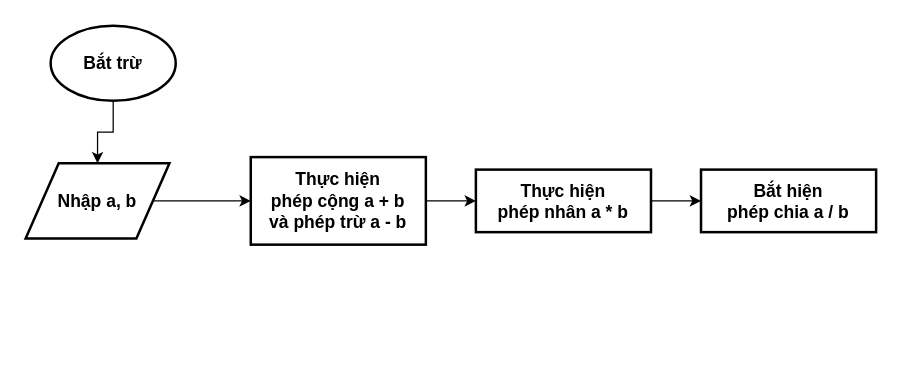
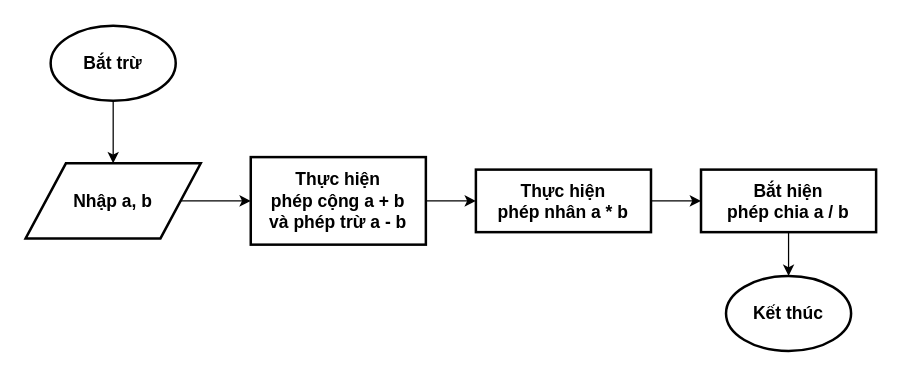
(98, 201) -> (113, 201)
none -> (788, 249)
none -> (788, 313)
